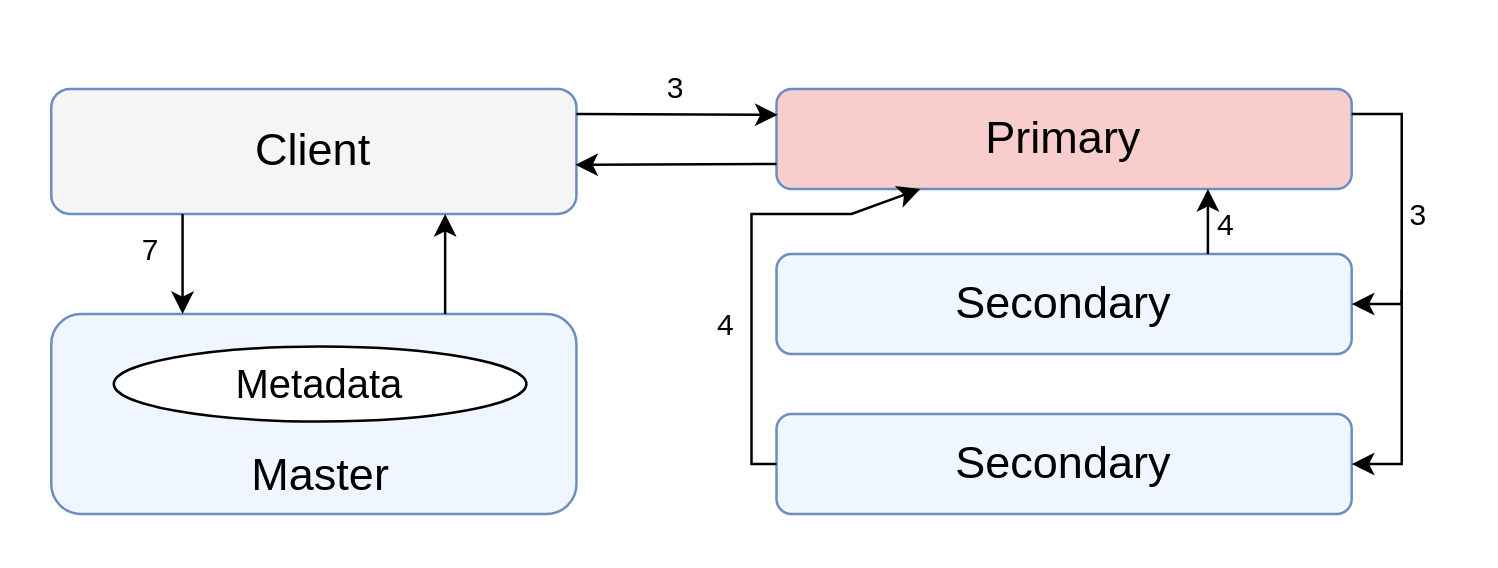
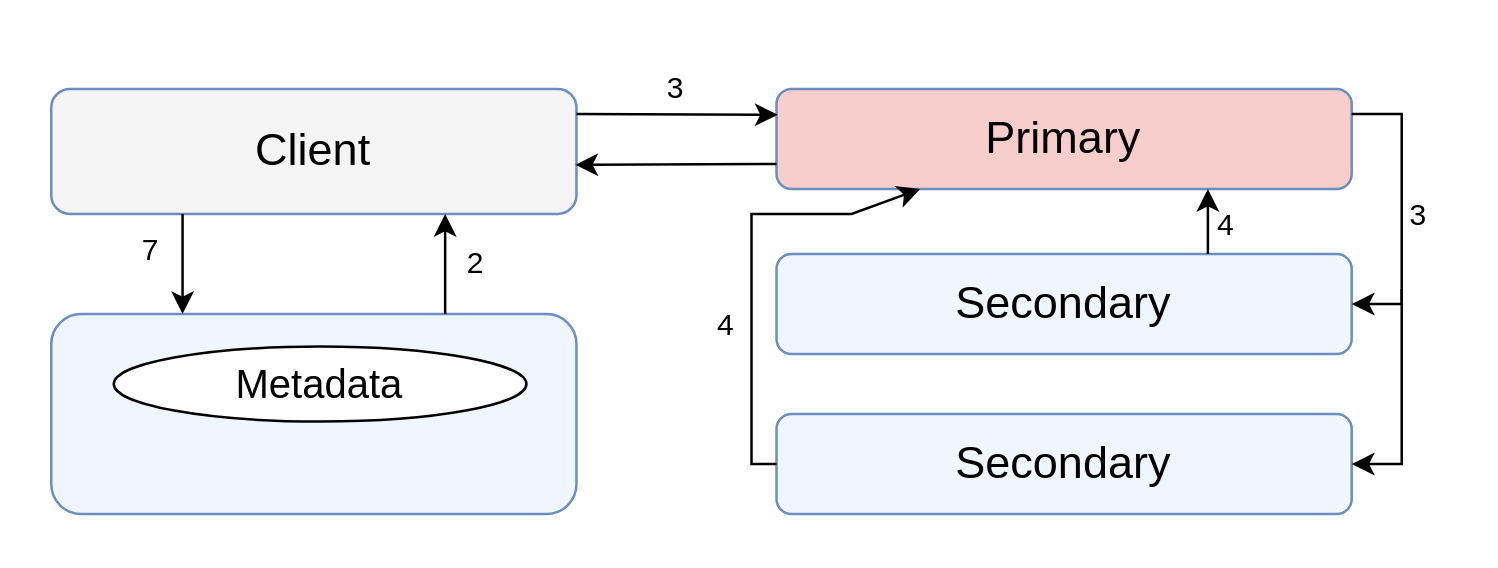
none -> (476, 264)
(320, 476) -> none
